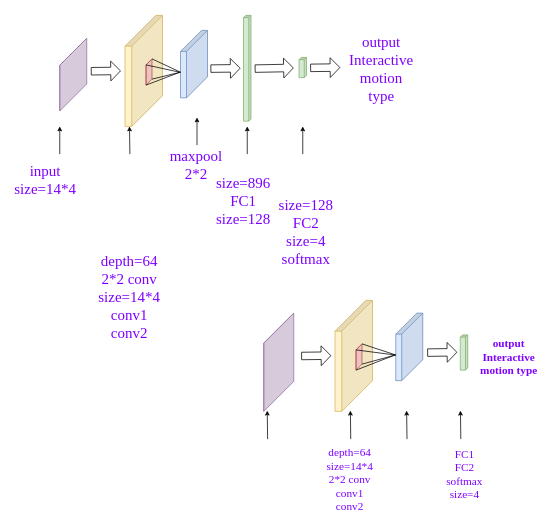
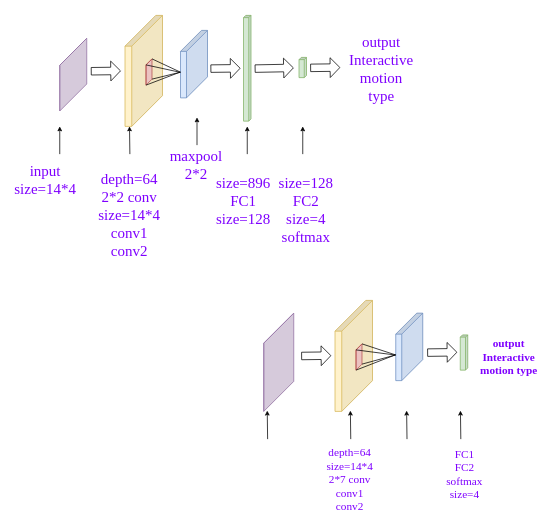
(306, 231) -> (306, 209)
(129, 297) -> (129, 214)
(350, 479) -> (350, 479)
